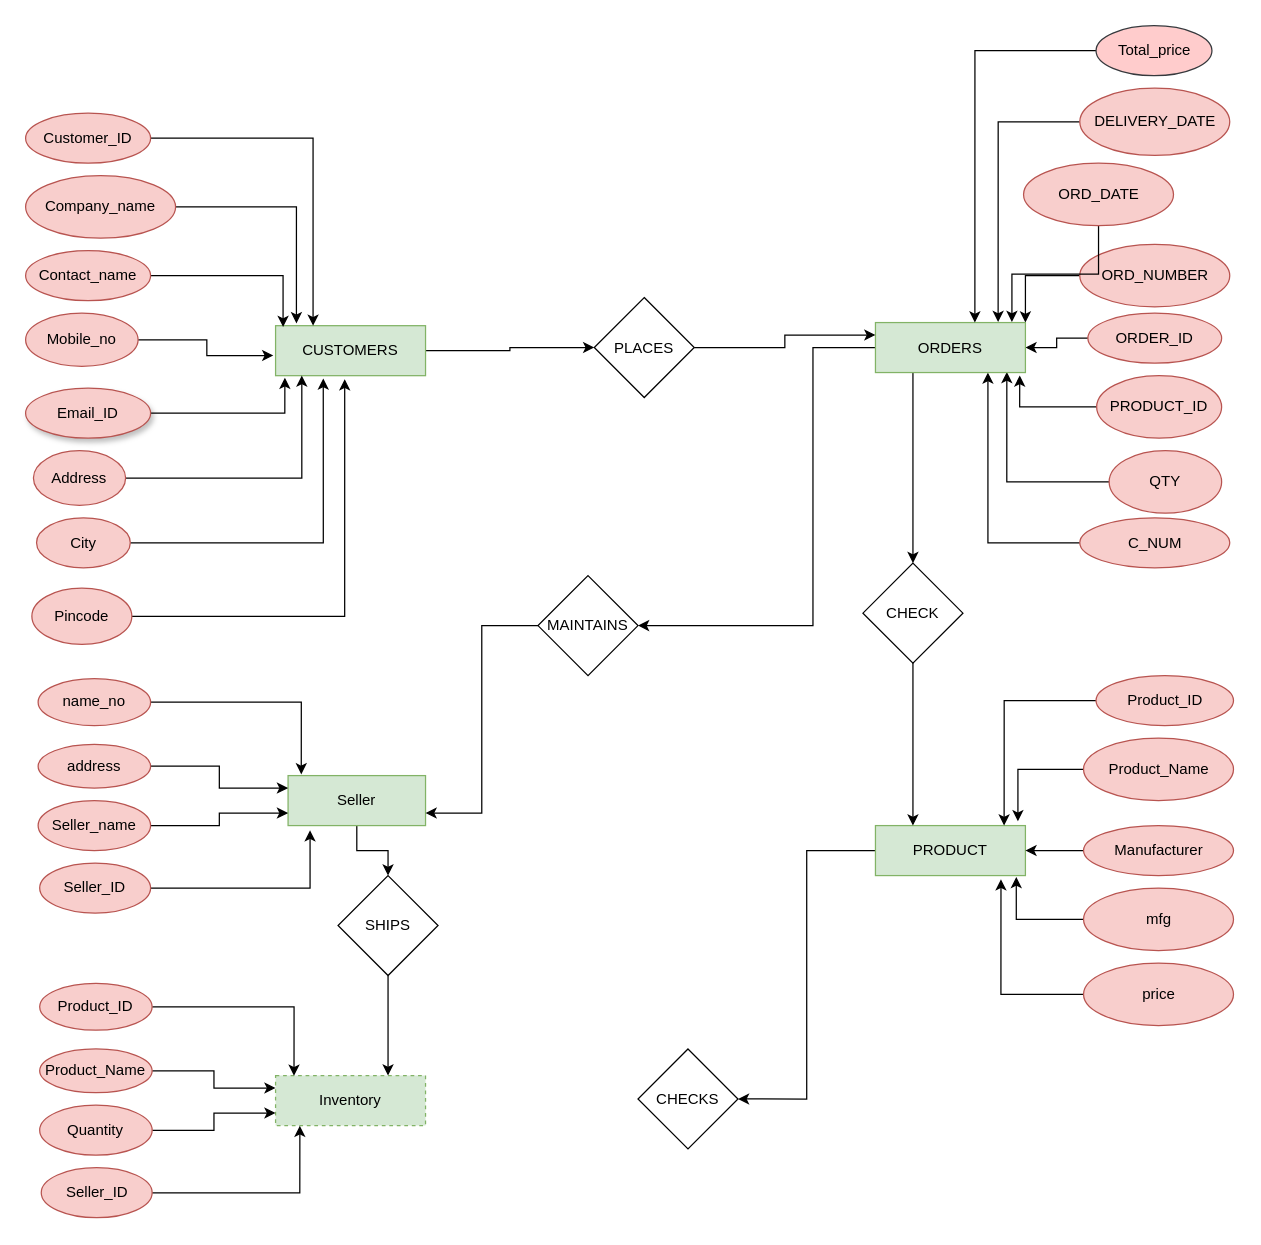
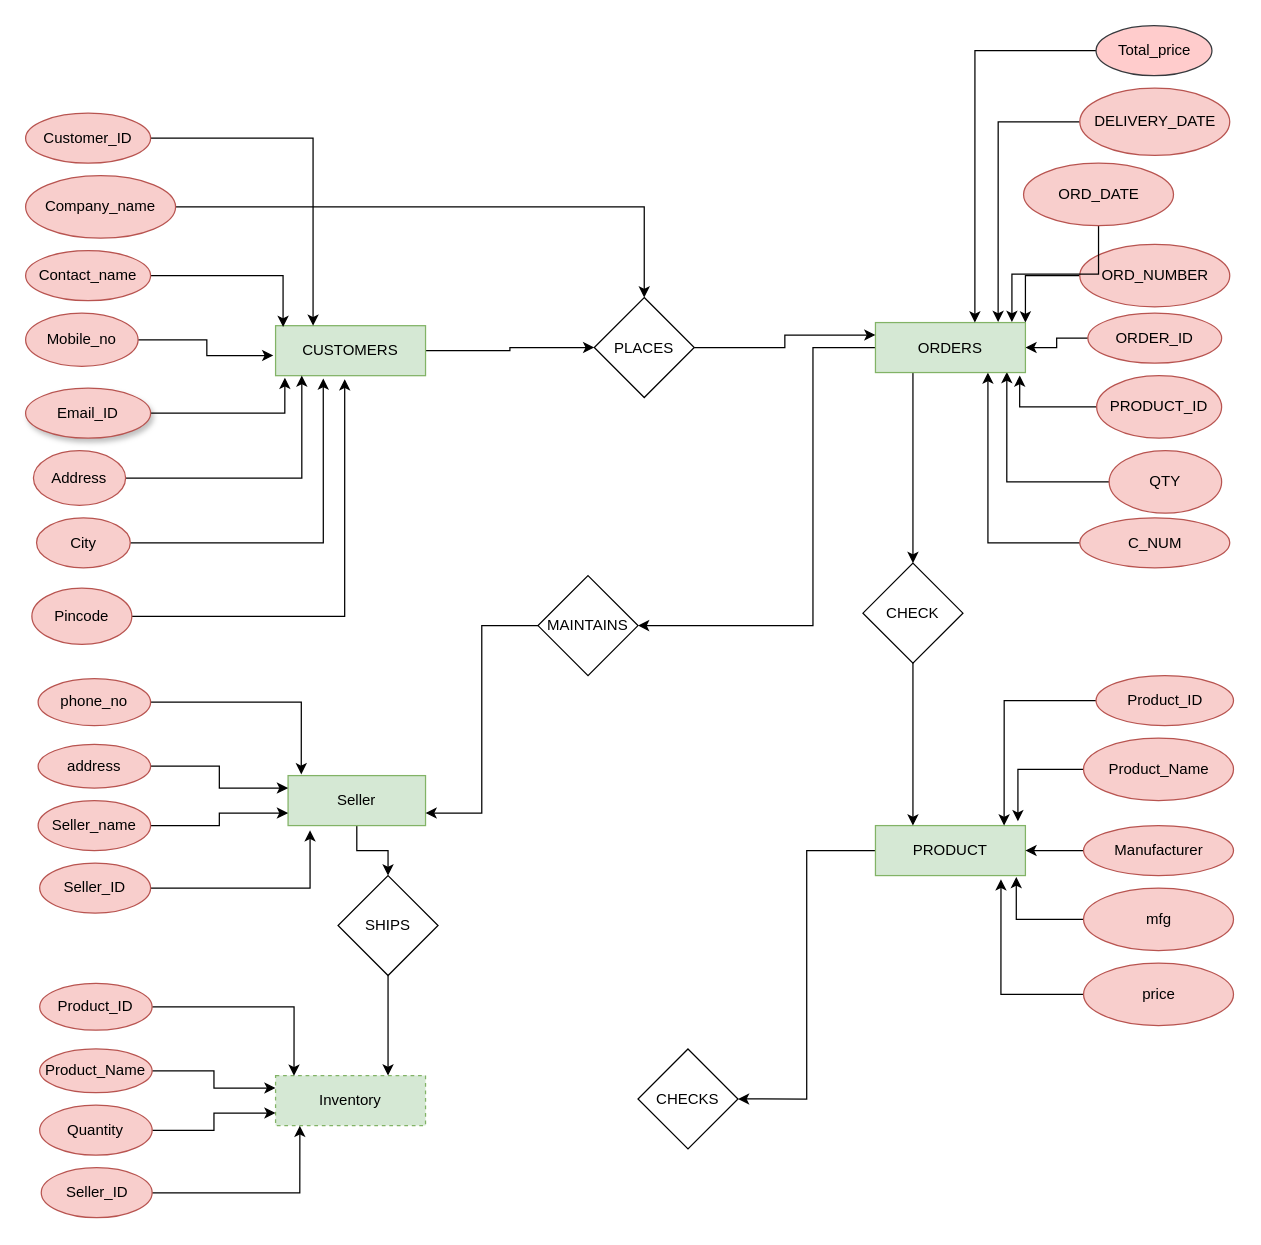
(296, 260) -> (510, 207)
(94, 702) -> (94, 702)
